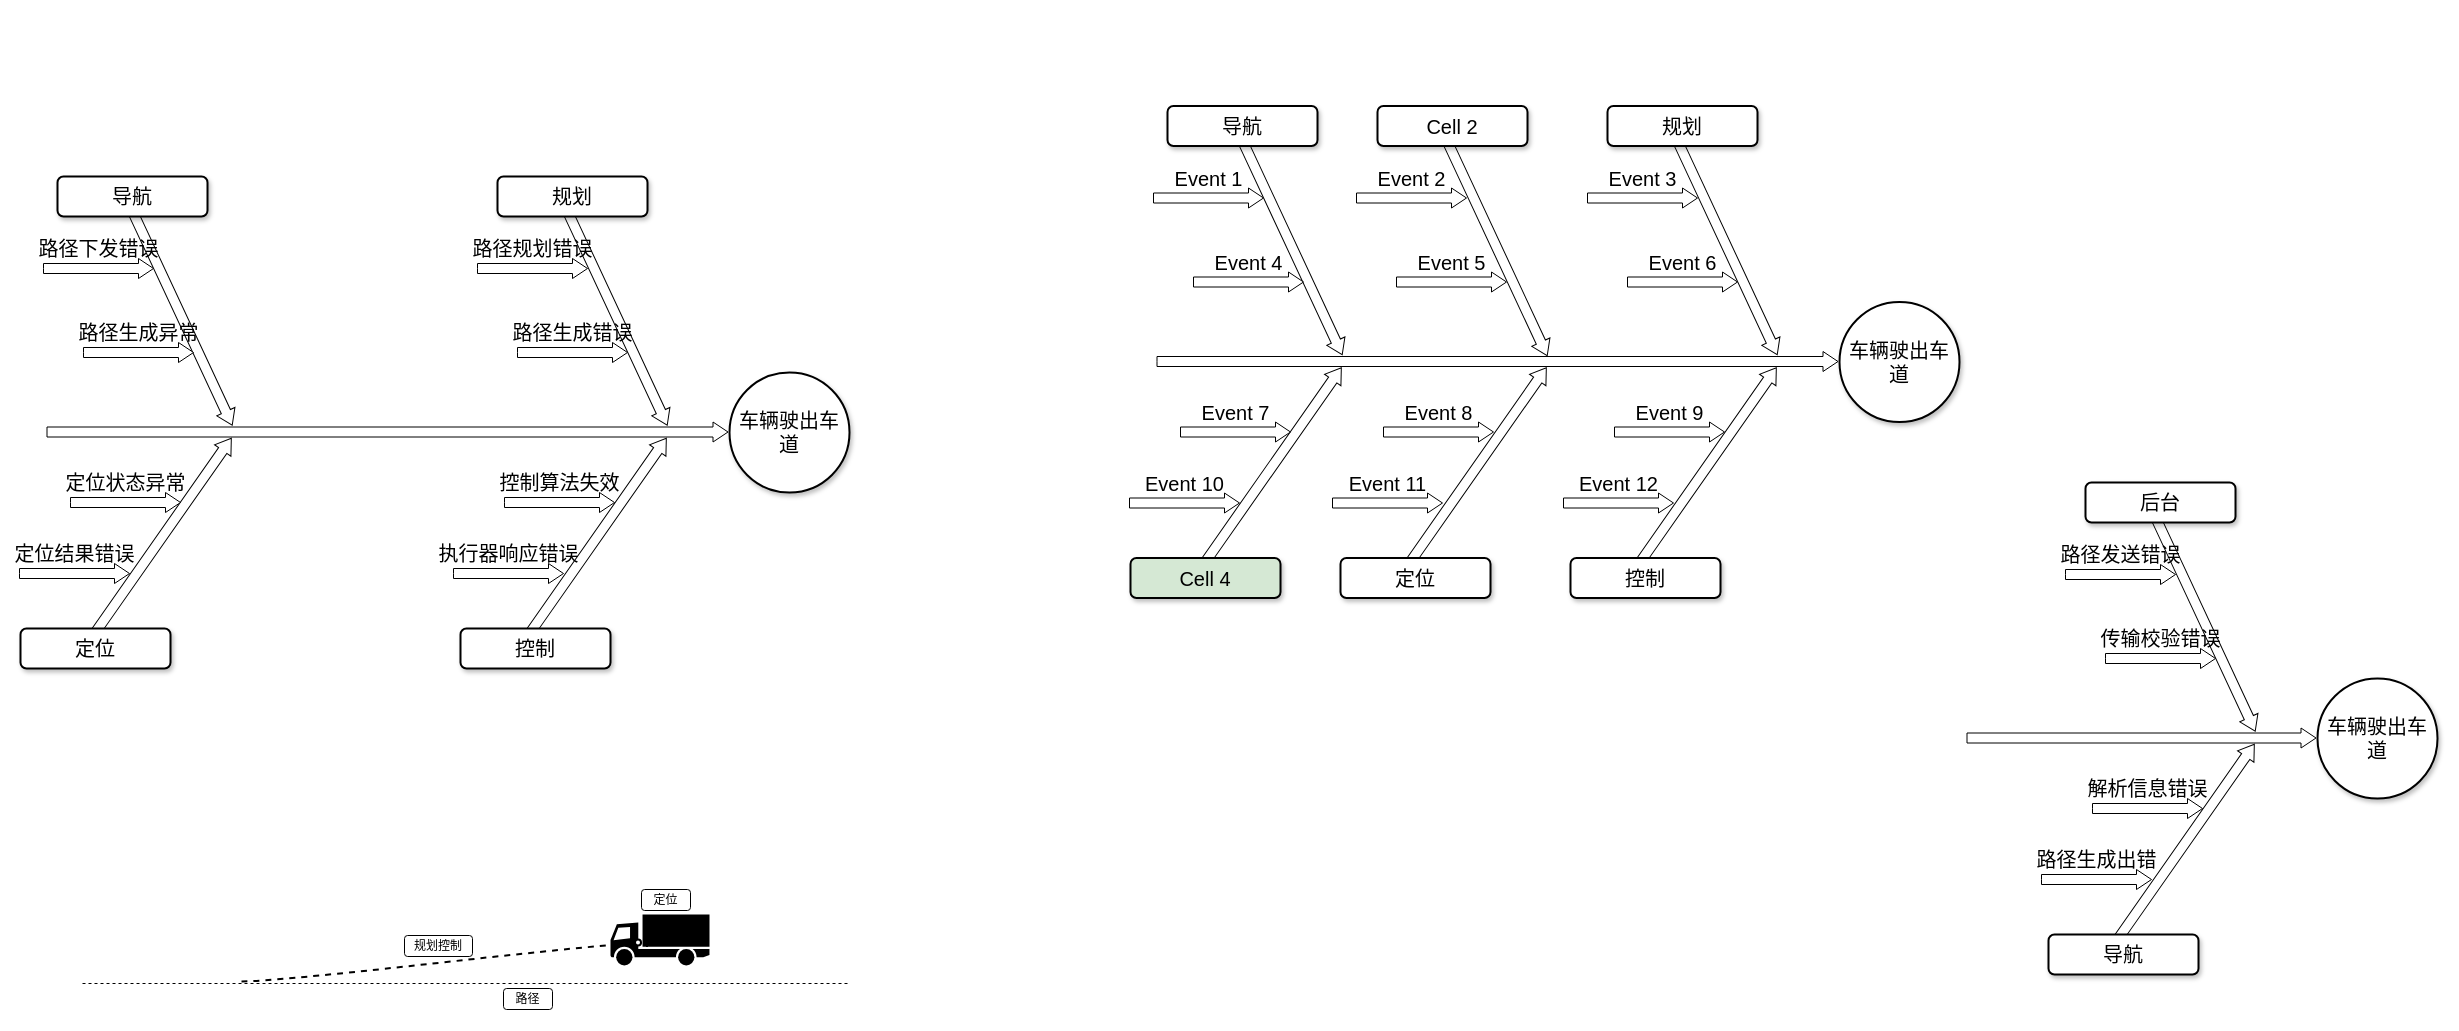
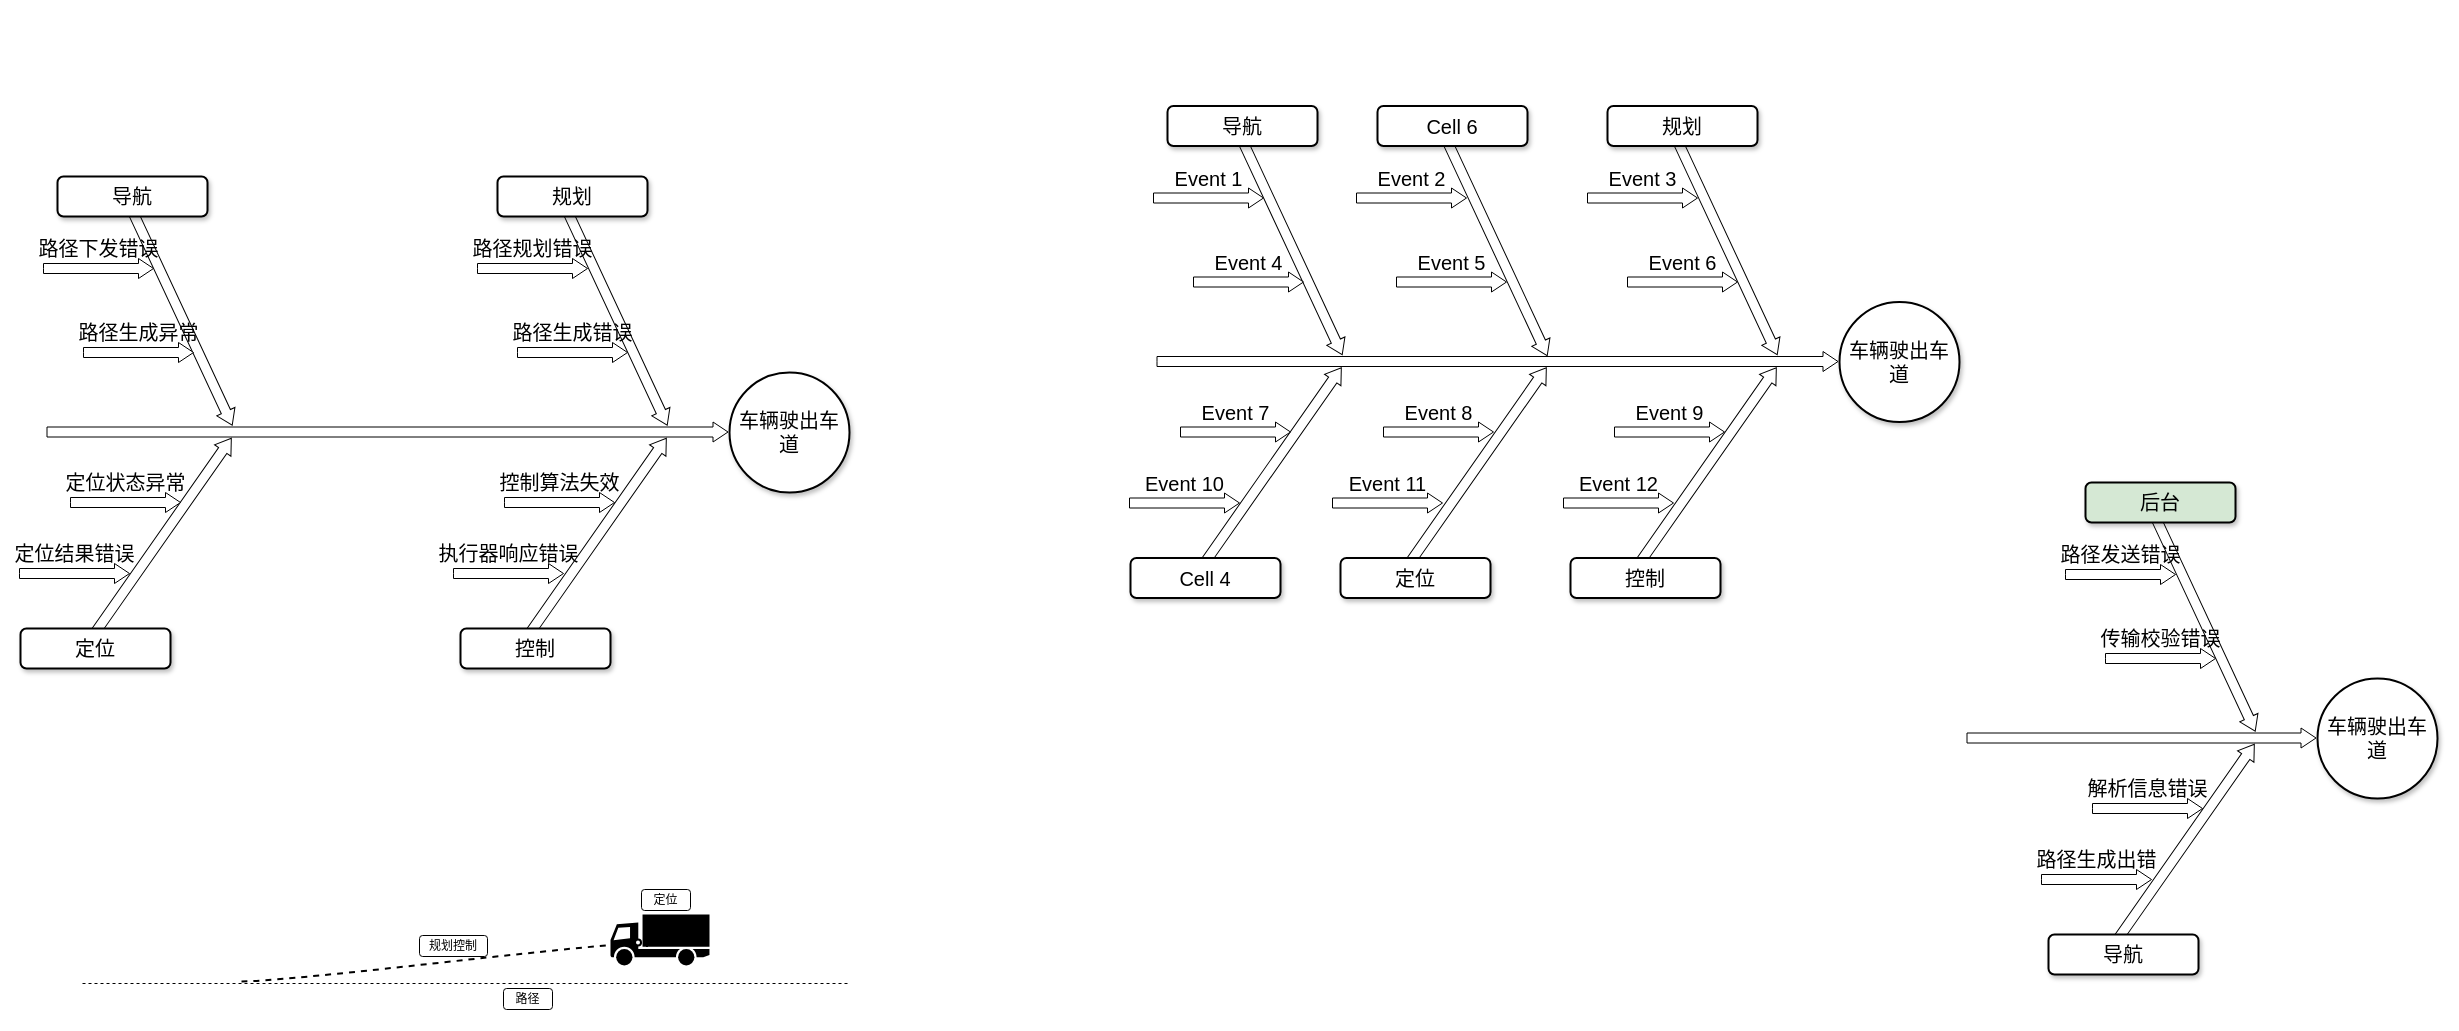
(1453, 127) -> (1453, 127)
(2161, 503) -> (2161, 503)
(1206, 578) -> (1206, 578)
(439, 946) -> (454, 946)
